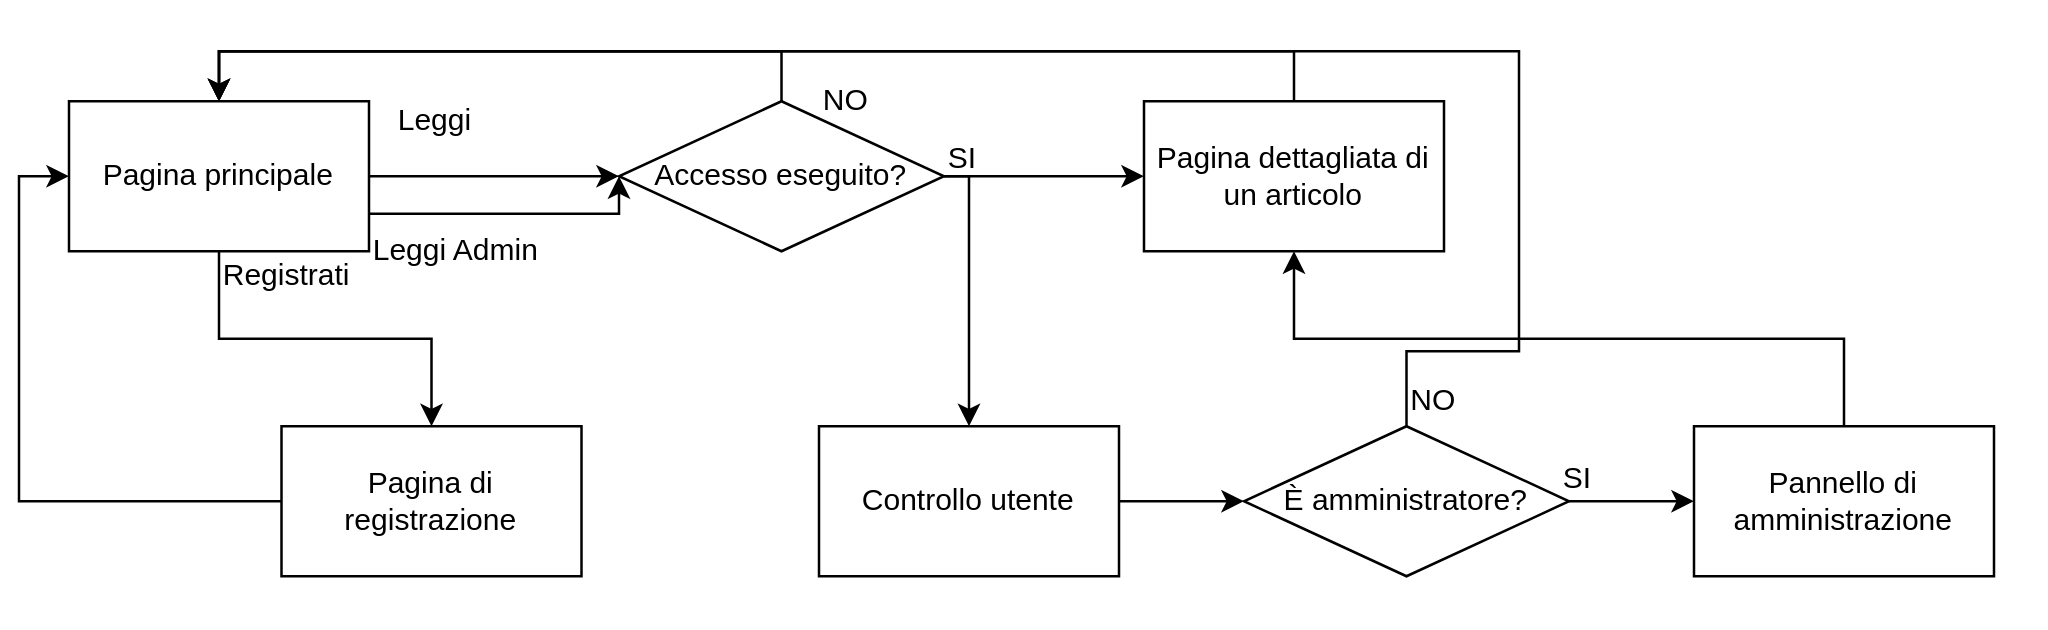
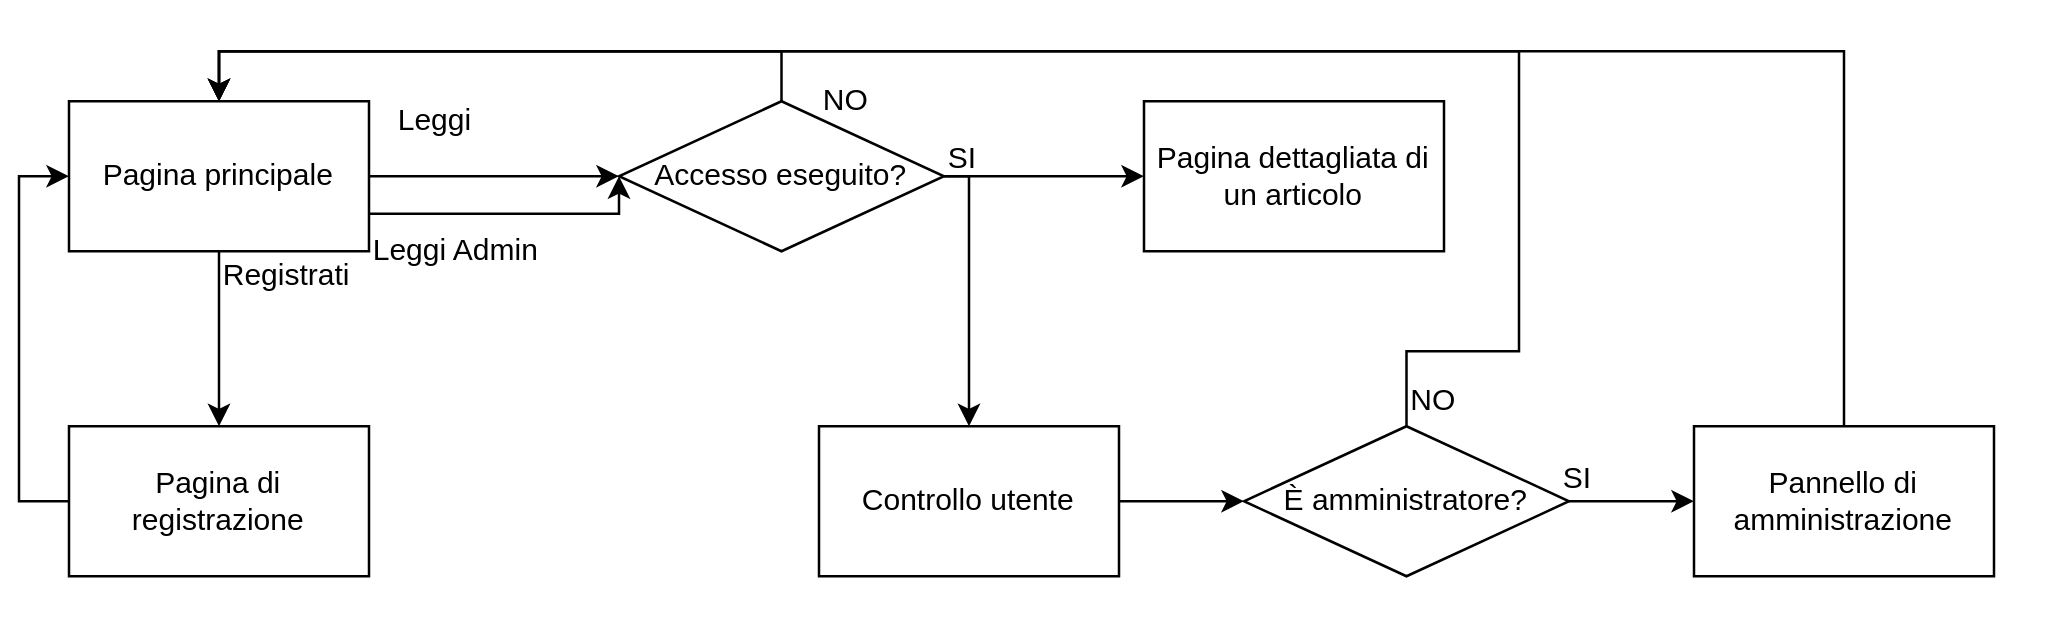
(1294, 78) -> none
(1684, 339) -> (1828, 51)
(431, 501) -> (219, 501)
